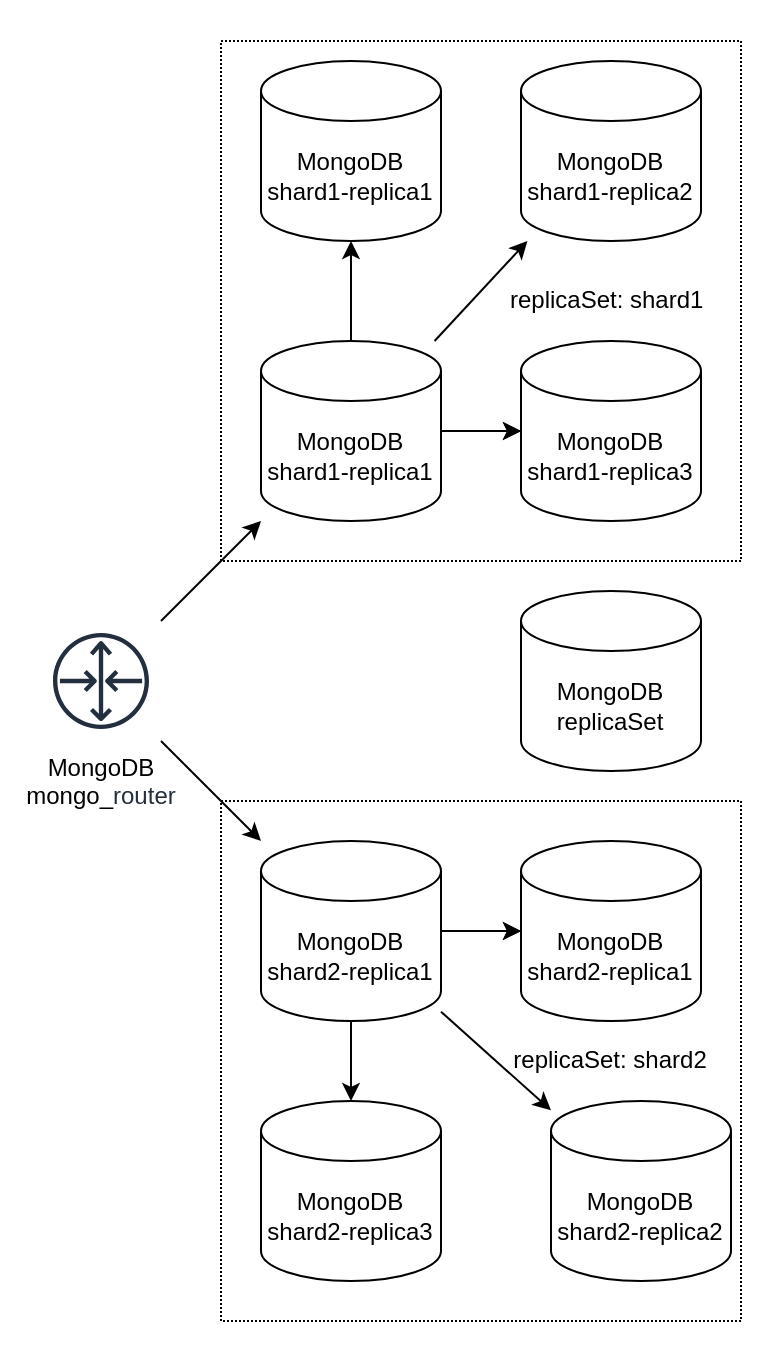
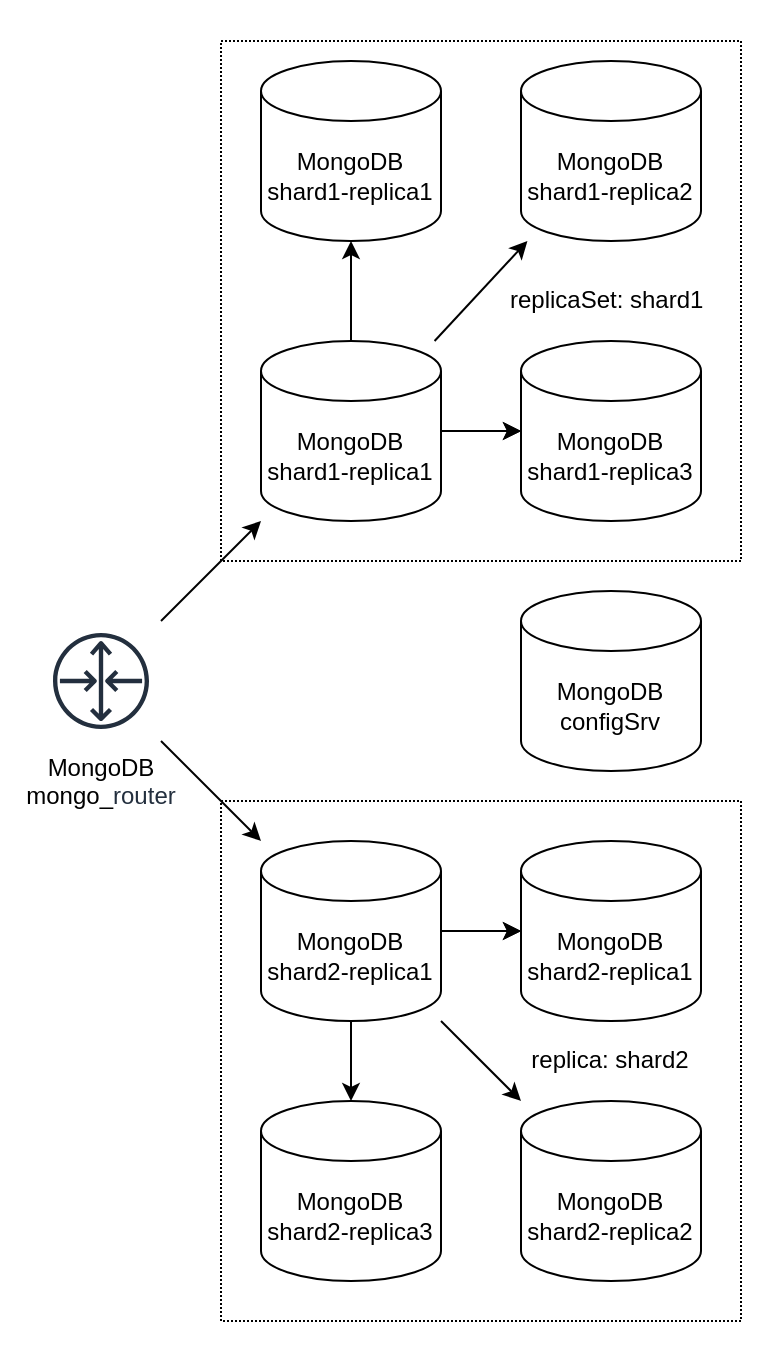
(611, 707) -> (611, 707)
(481, 1061) -> (481, 1061)
(641, 1191) -> (611, 1191)
